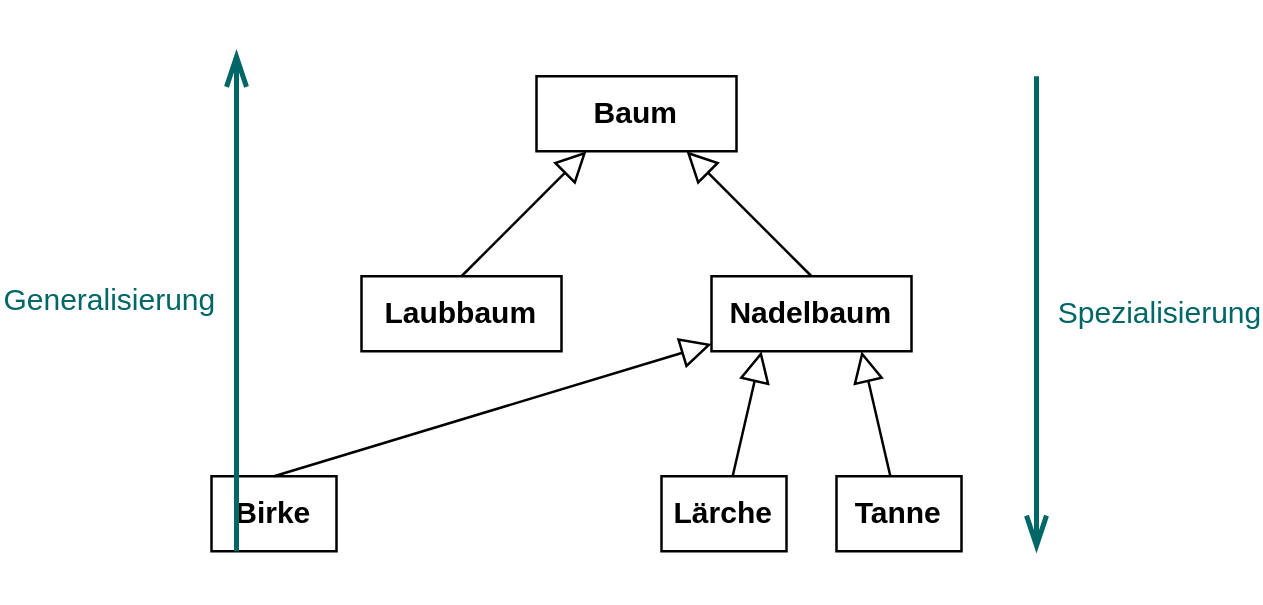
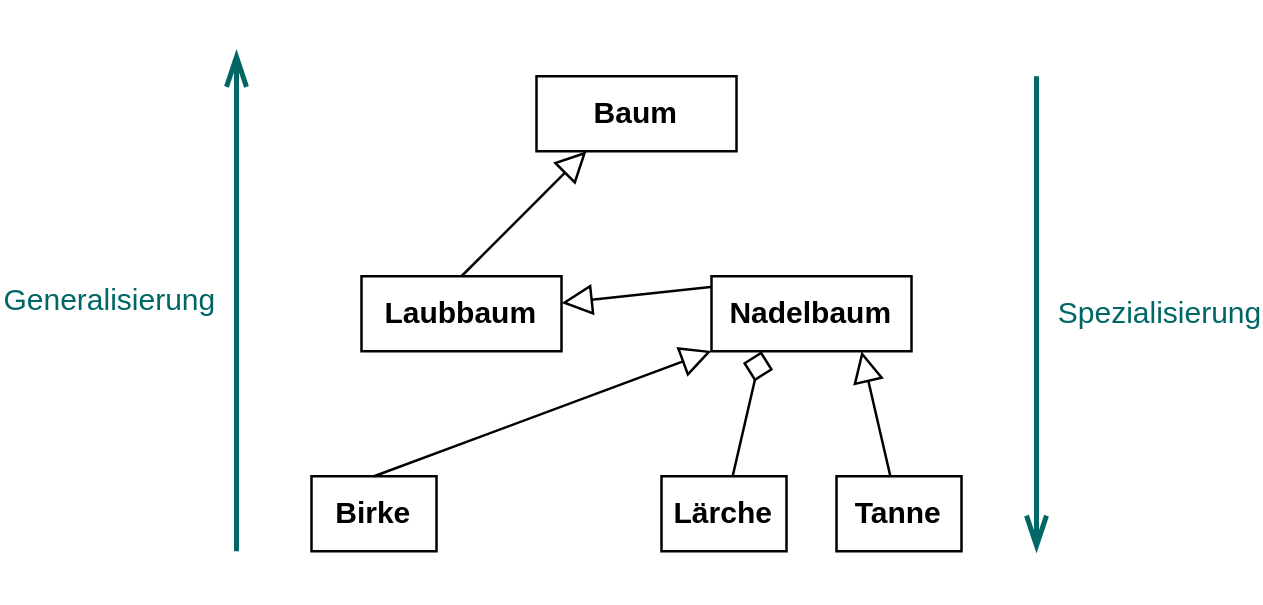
(759, 224) -> (651, 293)
(754, 383) -> (754, 382)
(274, 514) -> (374, 514)
